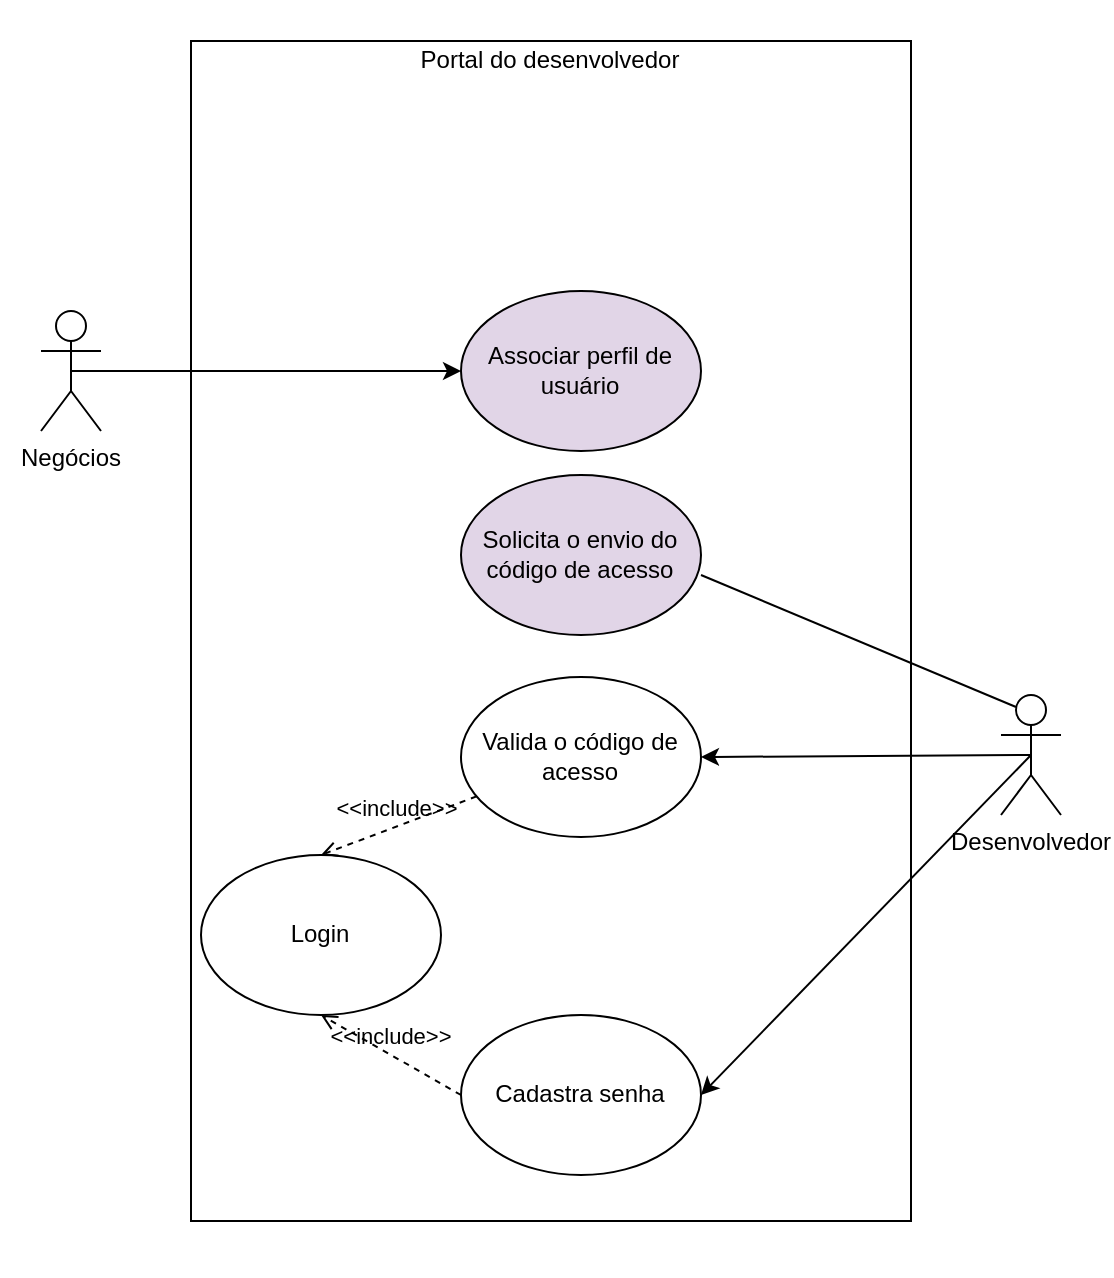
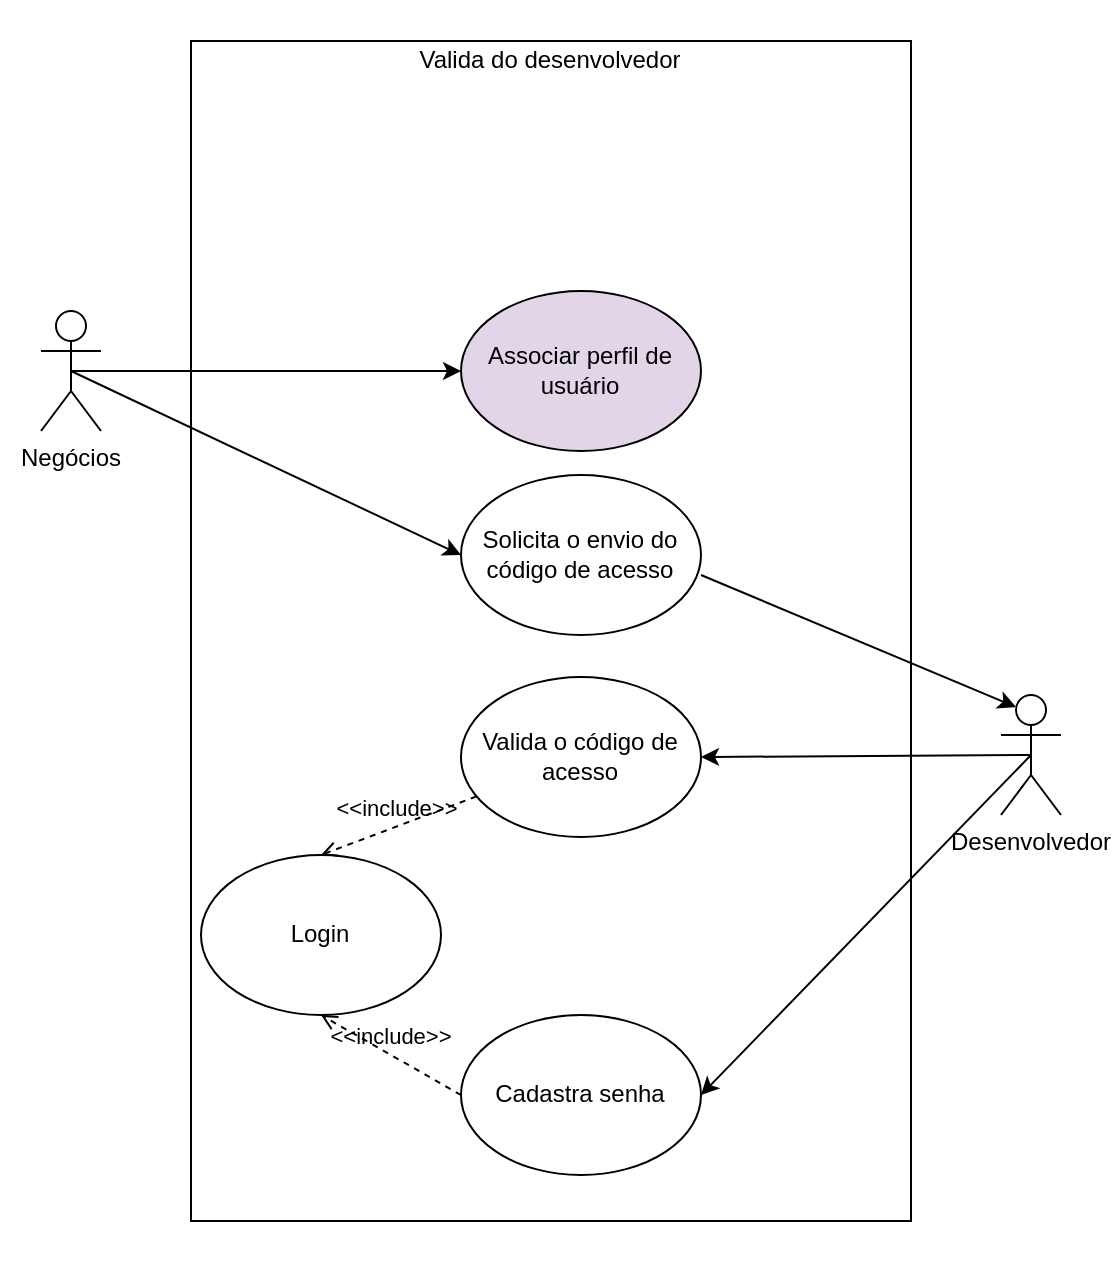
(551, 61) -> (551, 61)
none -> (264, 462)
(581, 555) -> (581, 555)
(1008, 704) -> (1002, 701)
